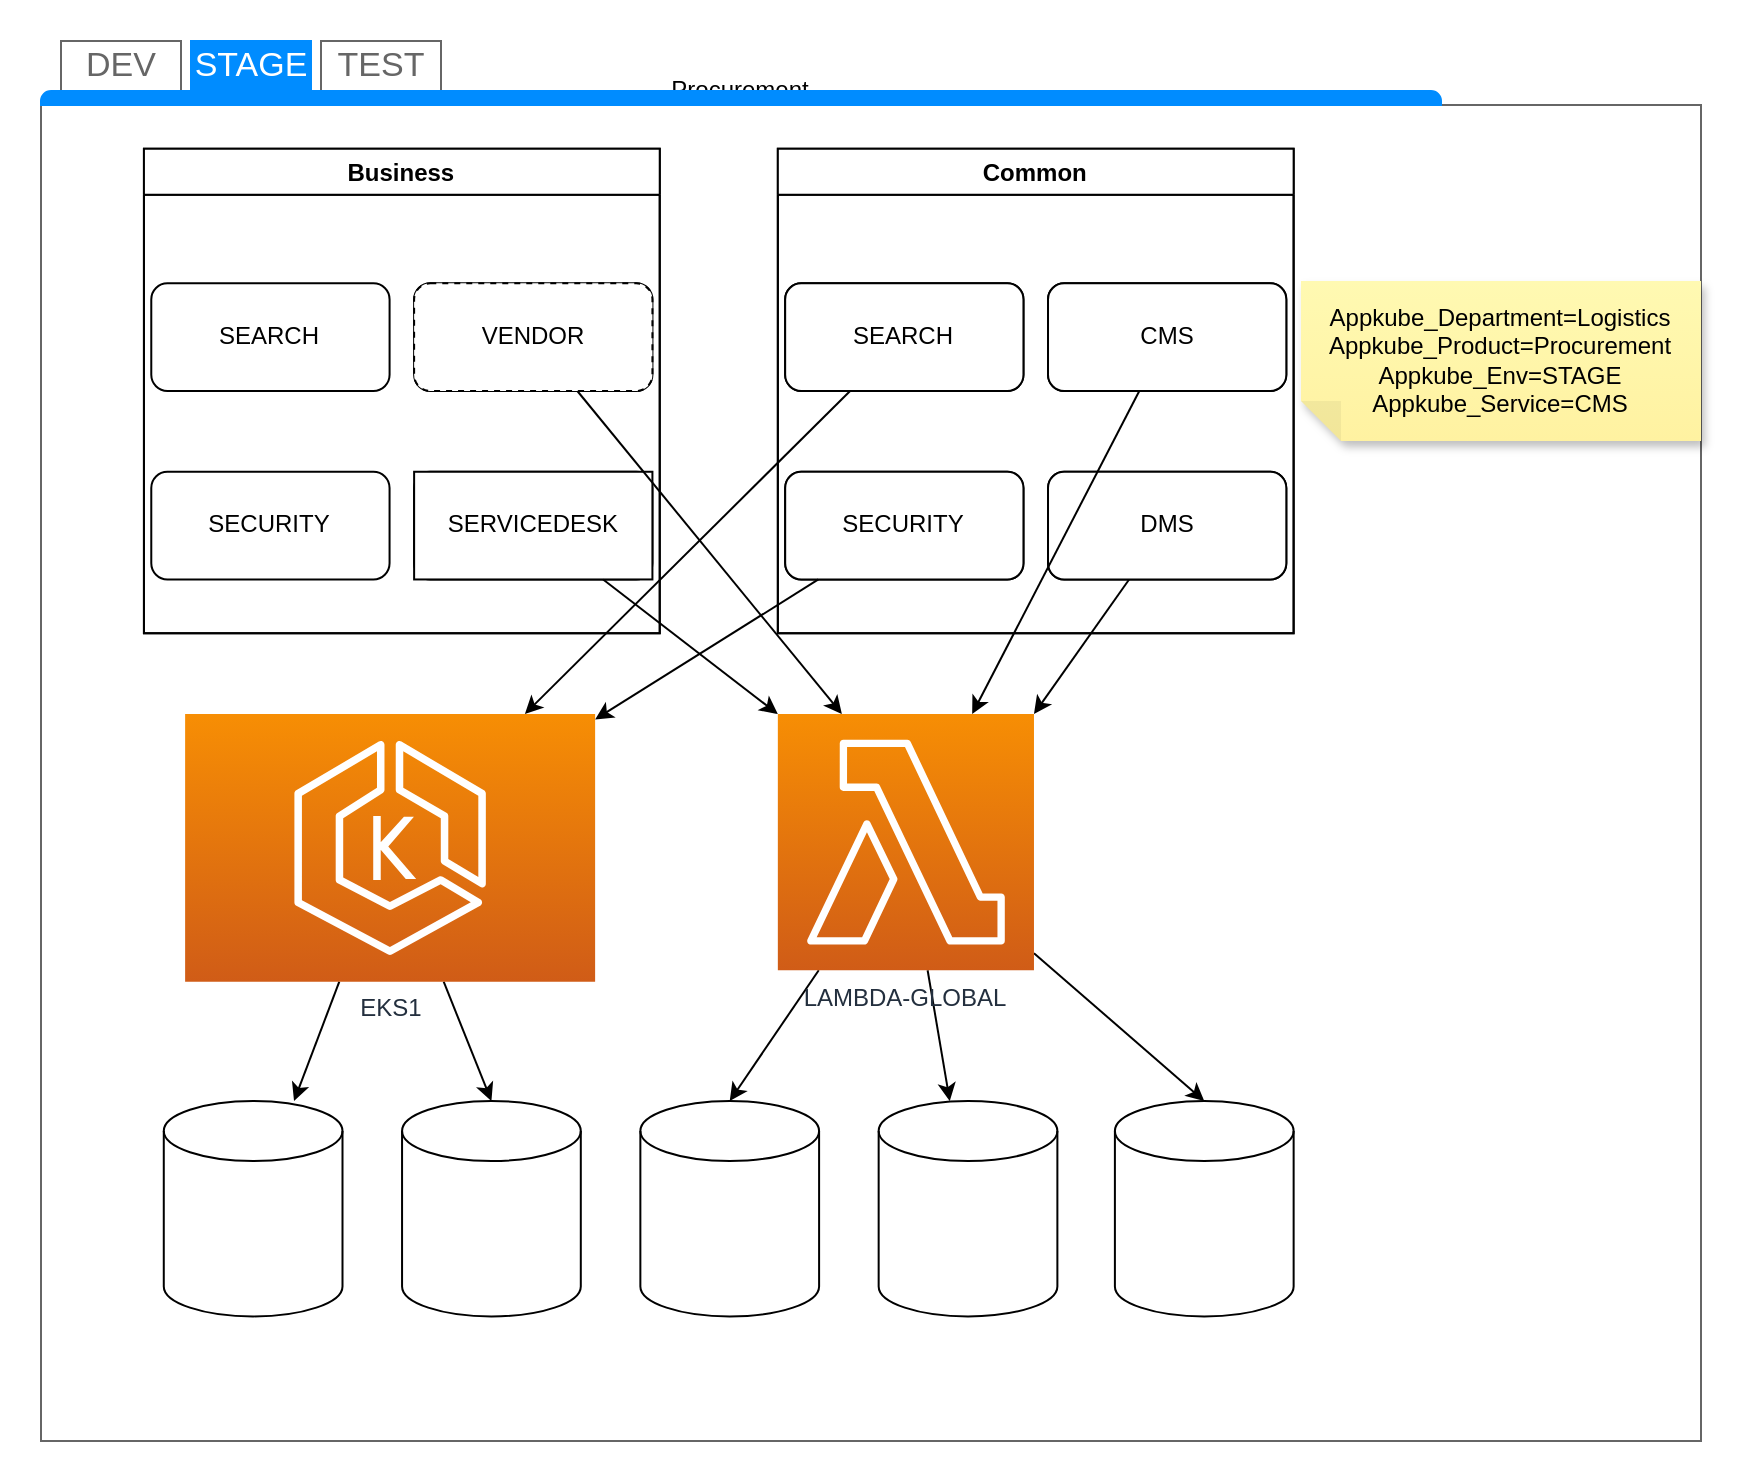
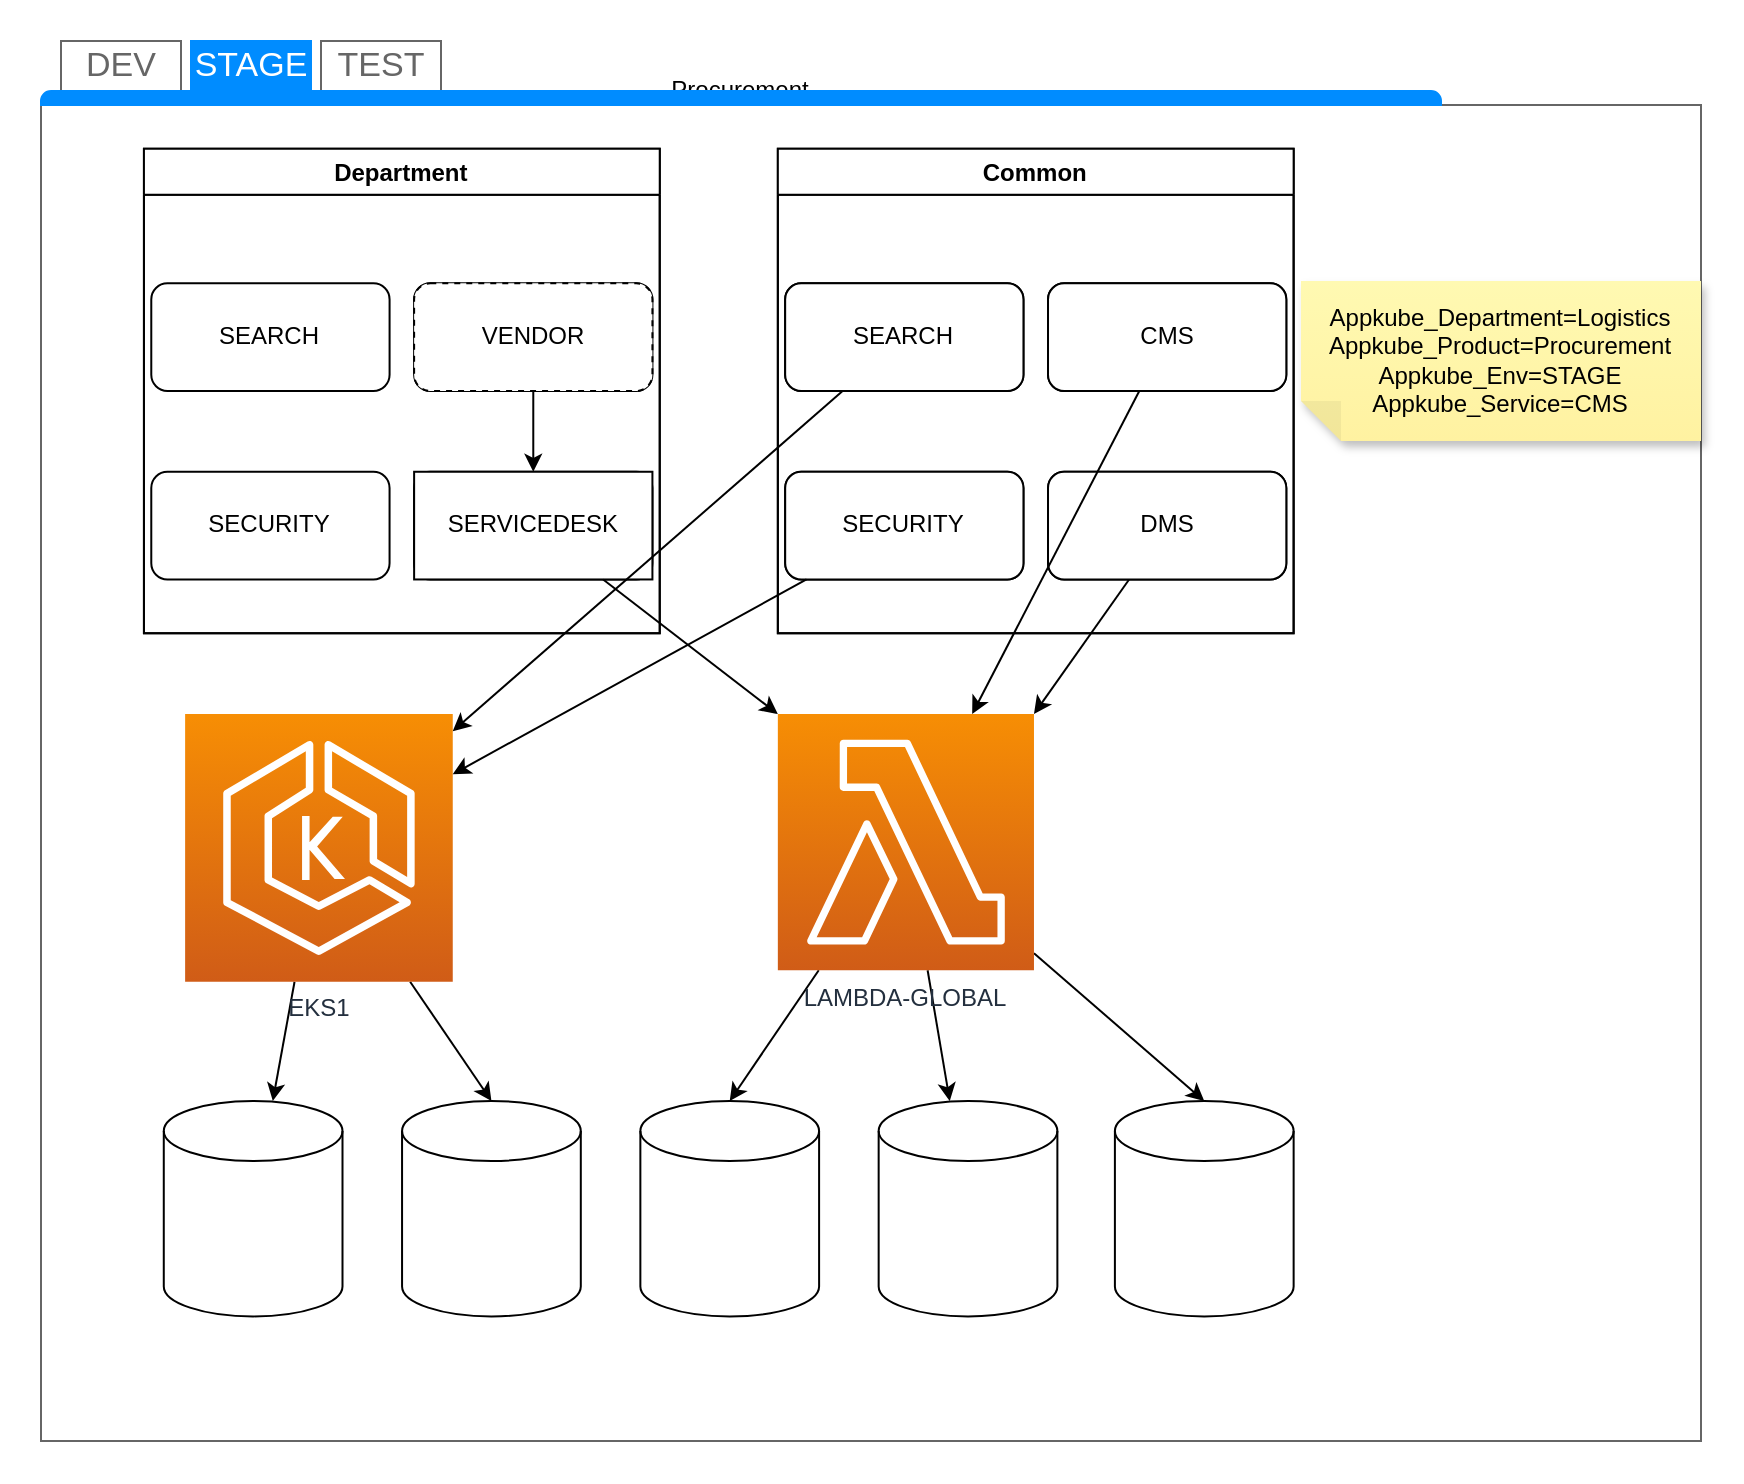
(401, 173) -> (401, 173)
(747, 599) -> (533, 425)
(390, 848) -> (319, 848)
